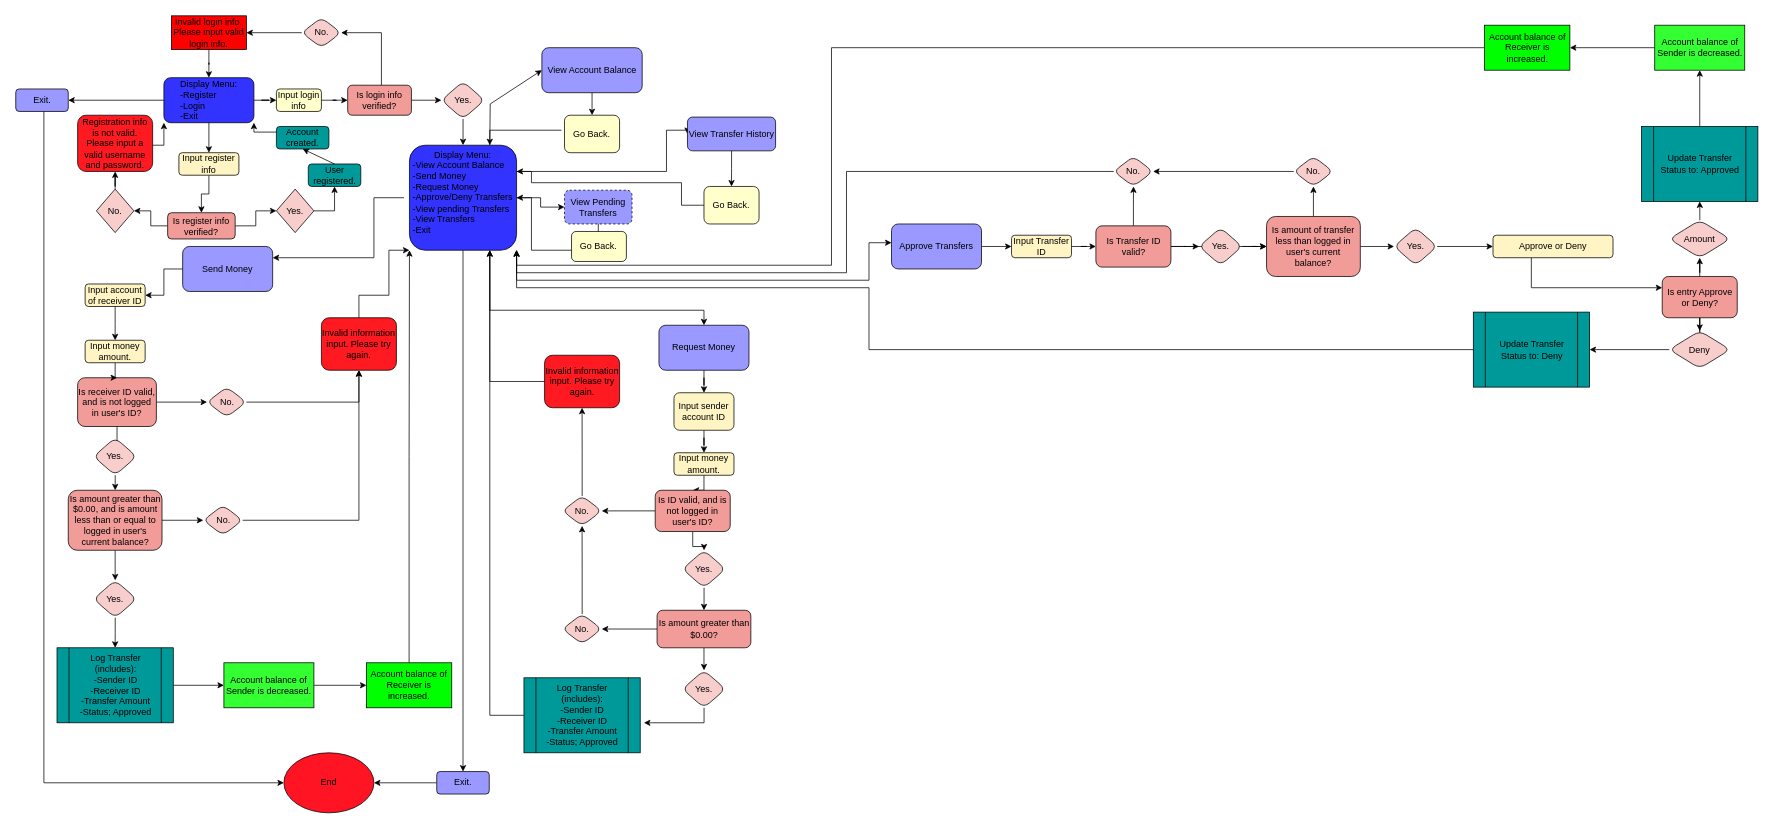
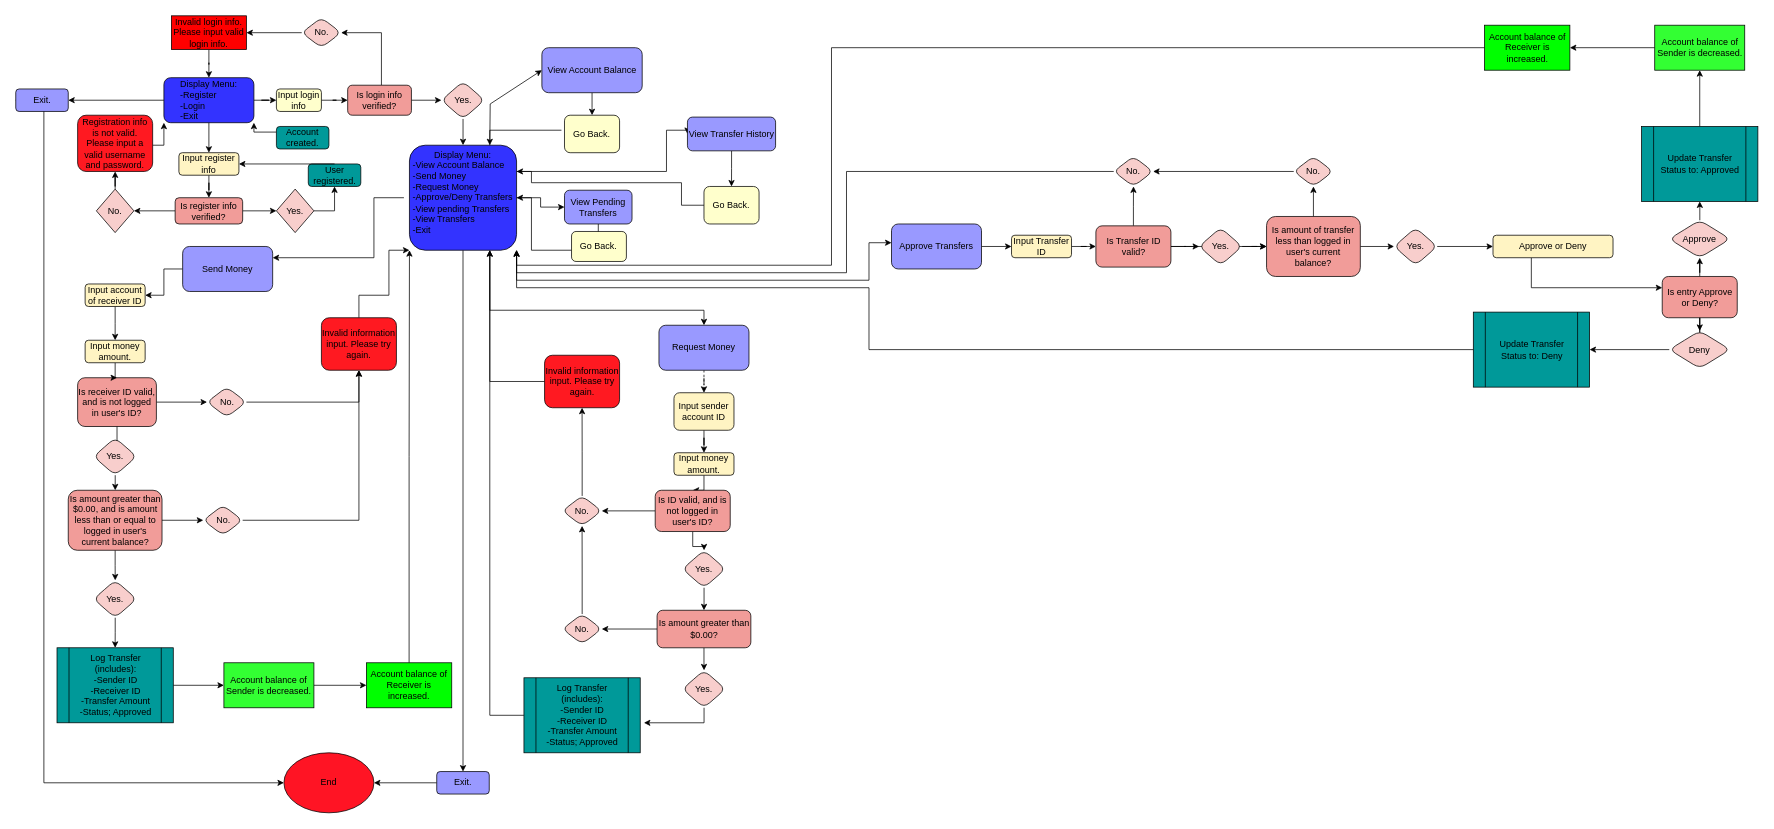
(320, 157) -> (331, 164)
(598, 207) -> (598, 207)
(201, 226) -> (209, 211)
(1700, 239) -> (1700, 239)
(704, 384) -> (704, 384)
